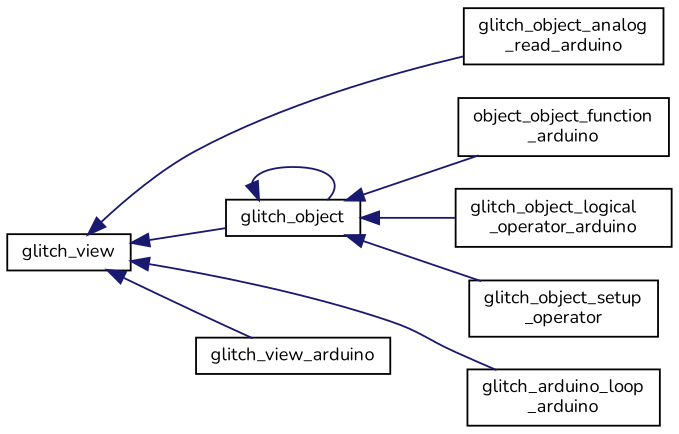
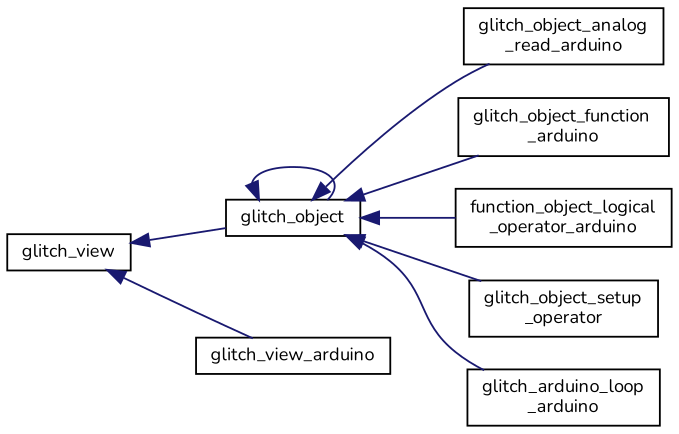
(271, 116) -> (403, 119)
(564, 127) -> (564, 127)
(564, 218) -> (564, 218)
(328, 302) -> (423, 307)
